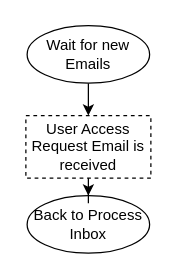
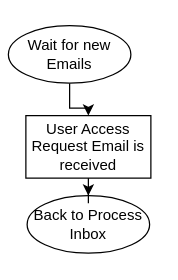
(88, 54) -> (69, 54)
(88, 147) -> (88, 147)
